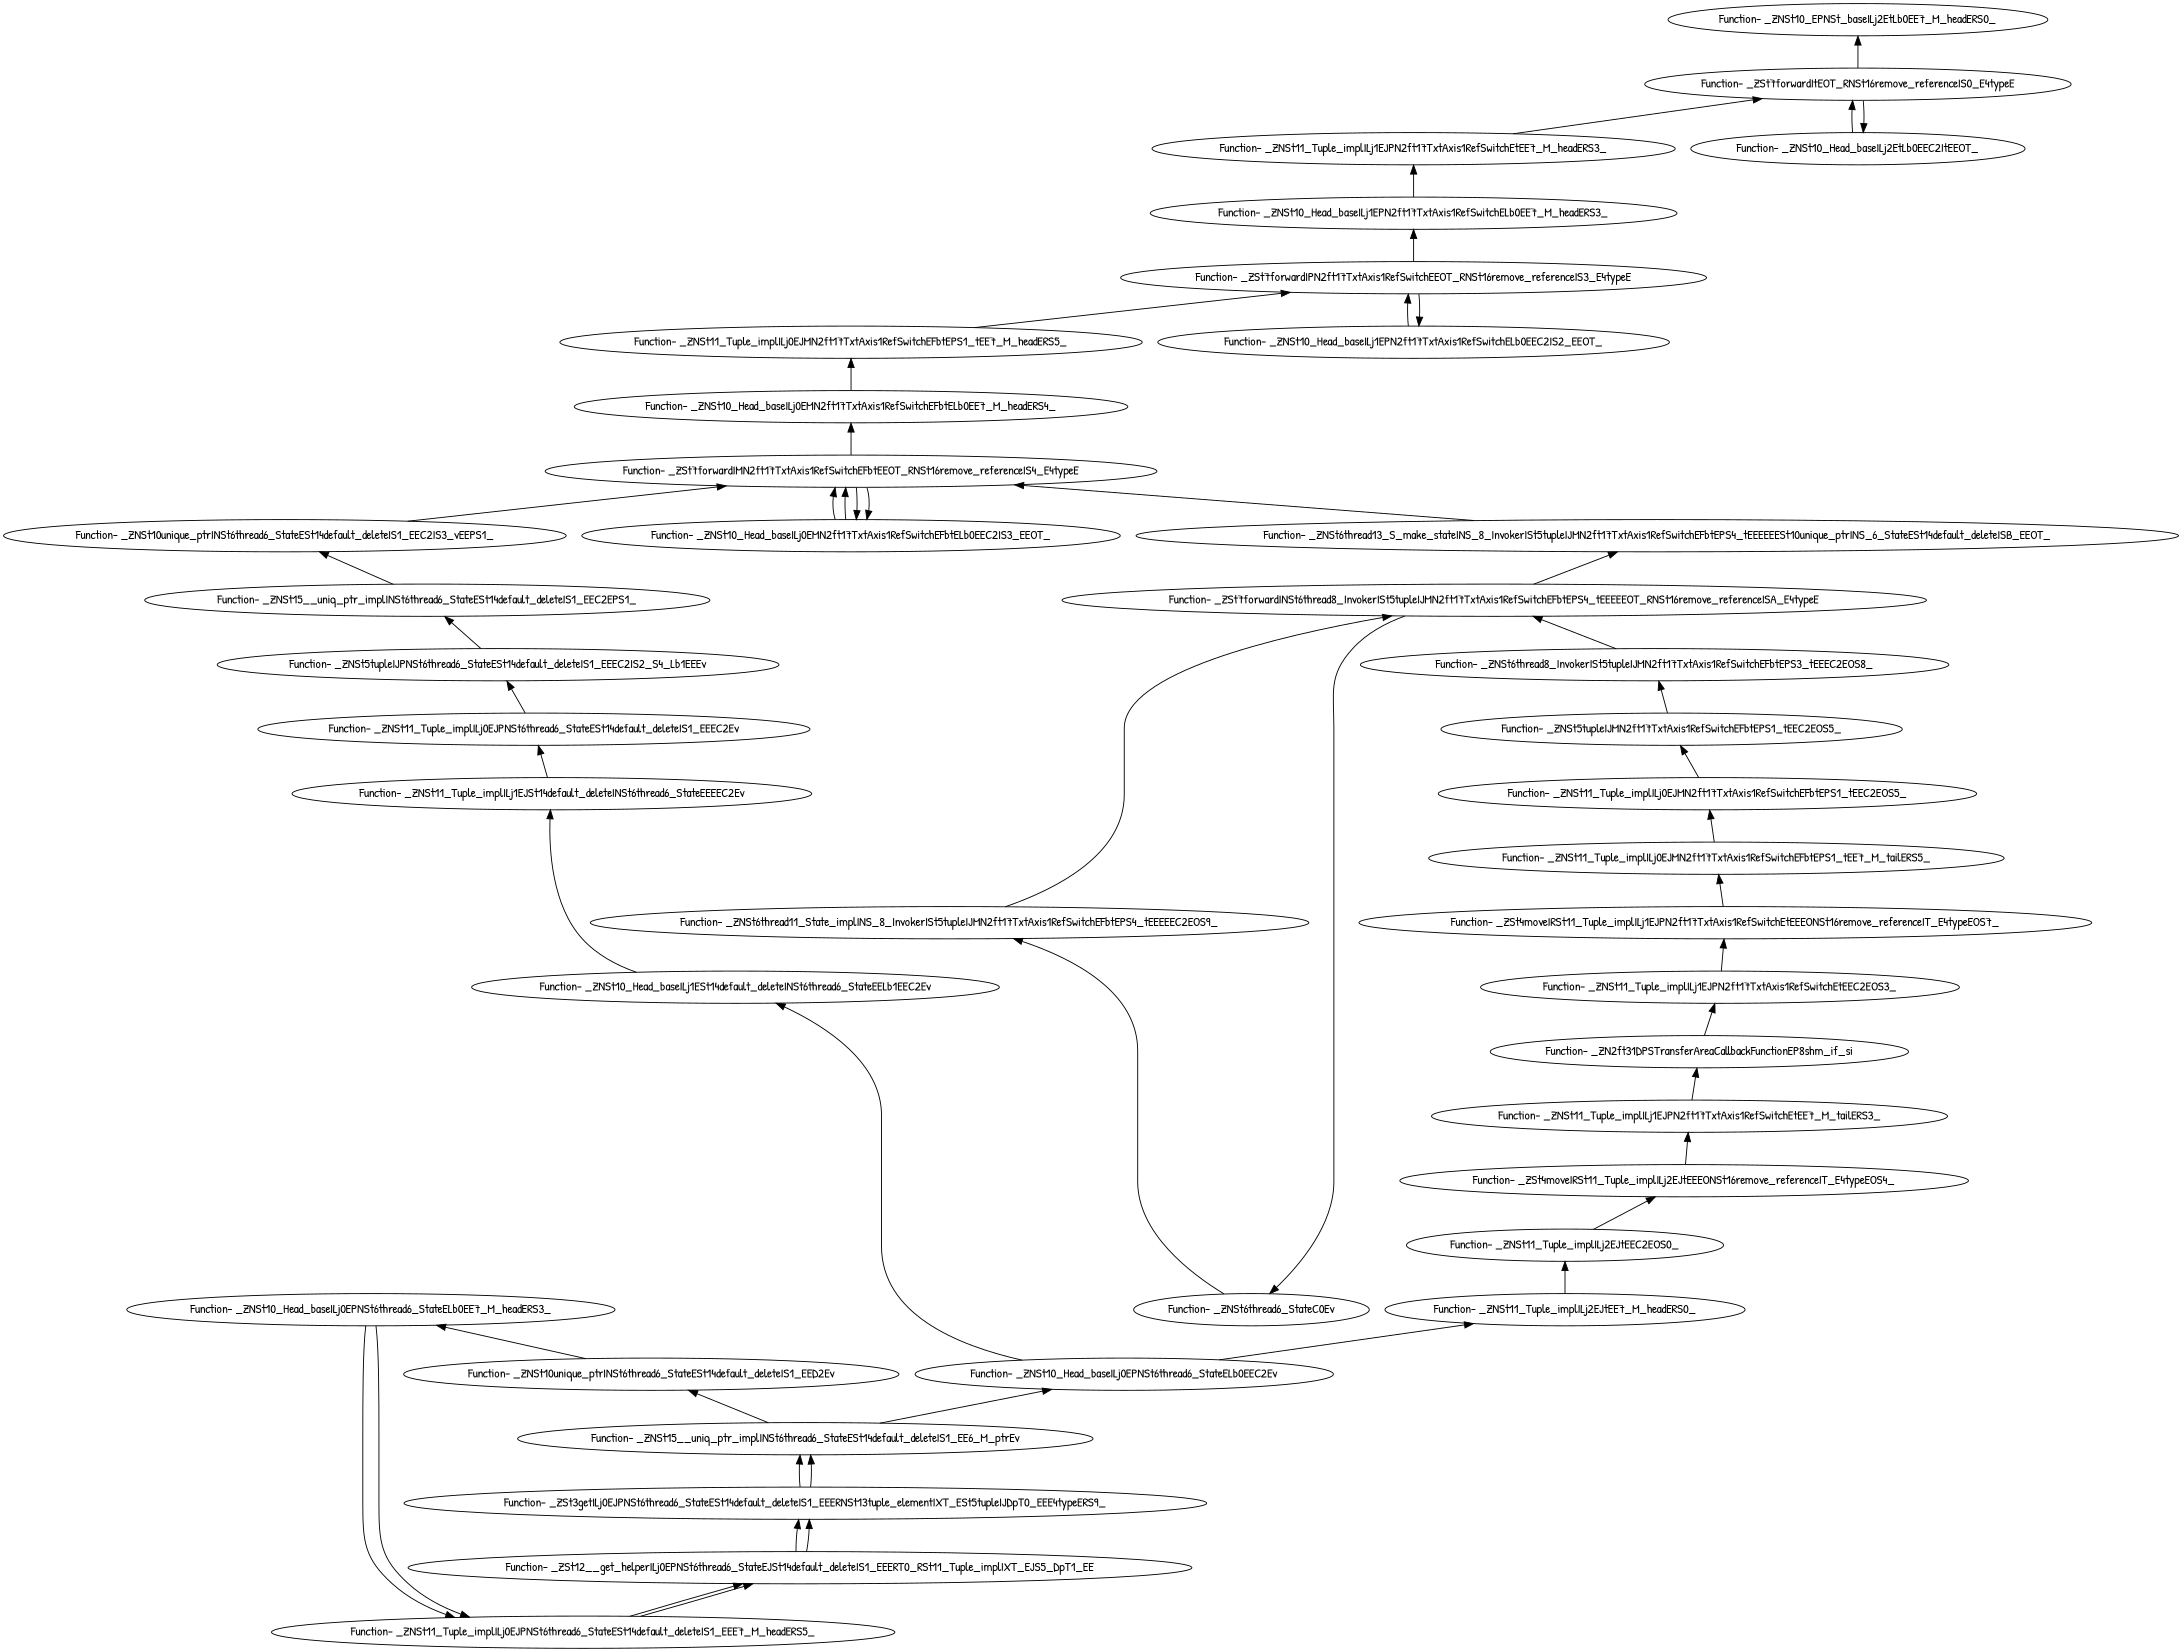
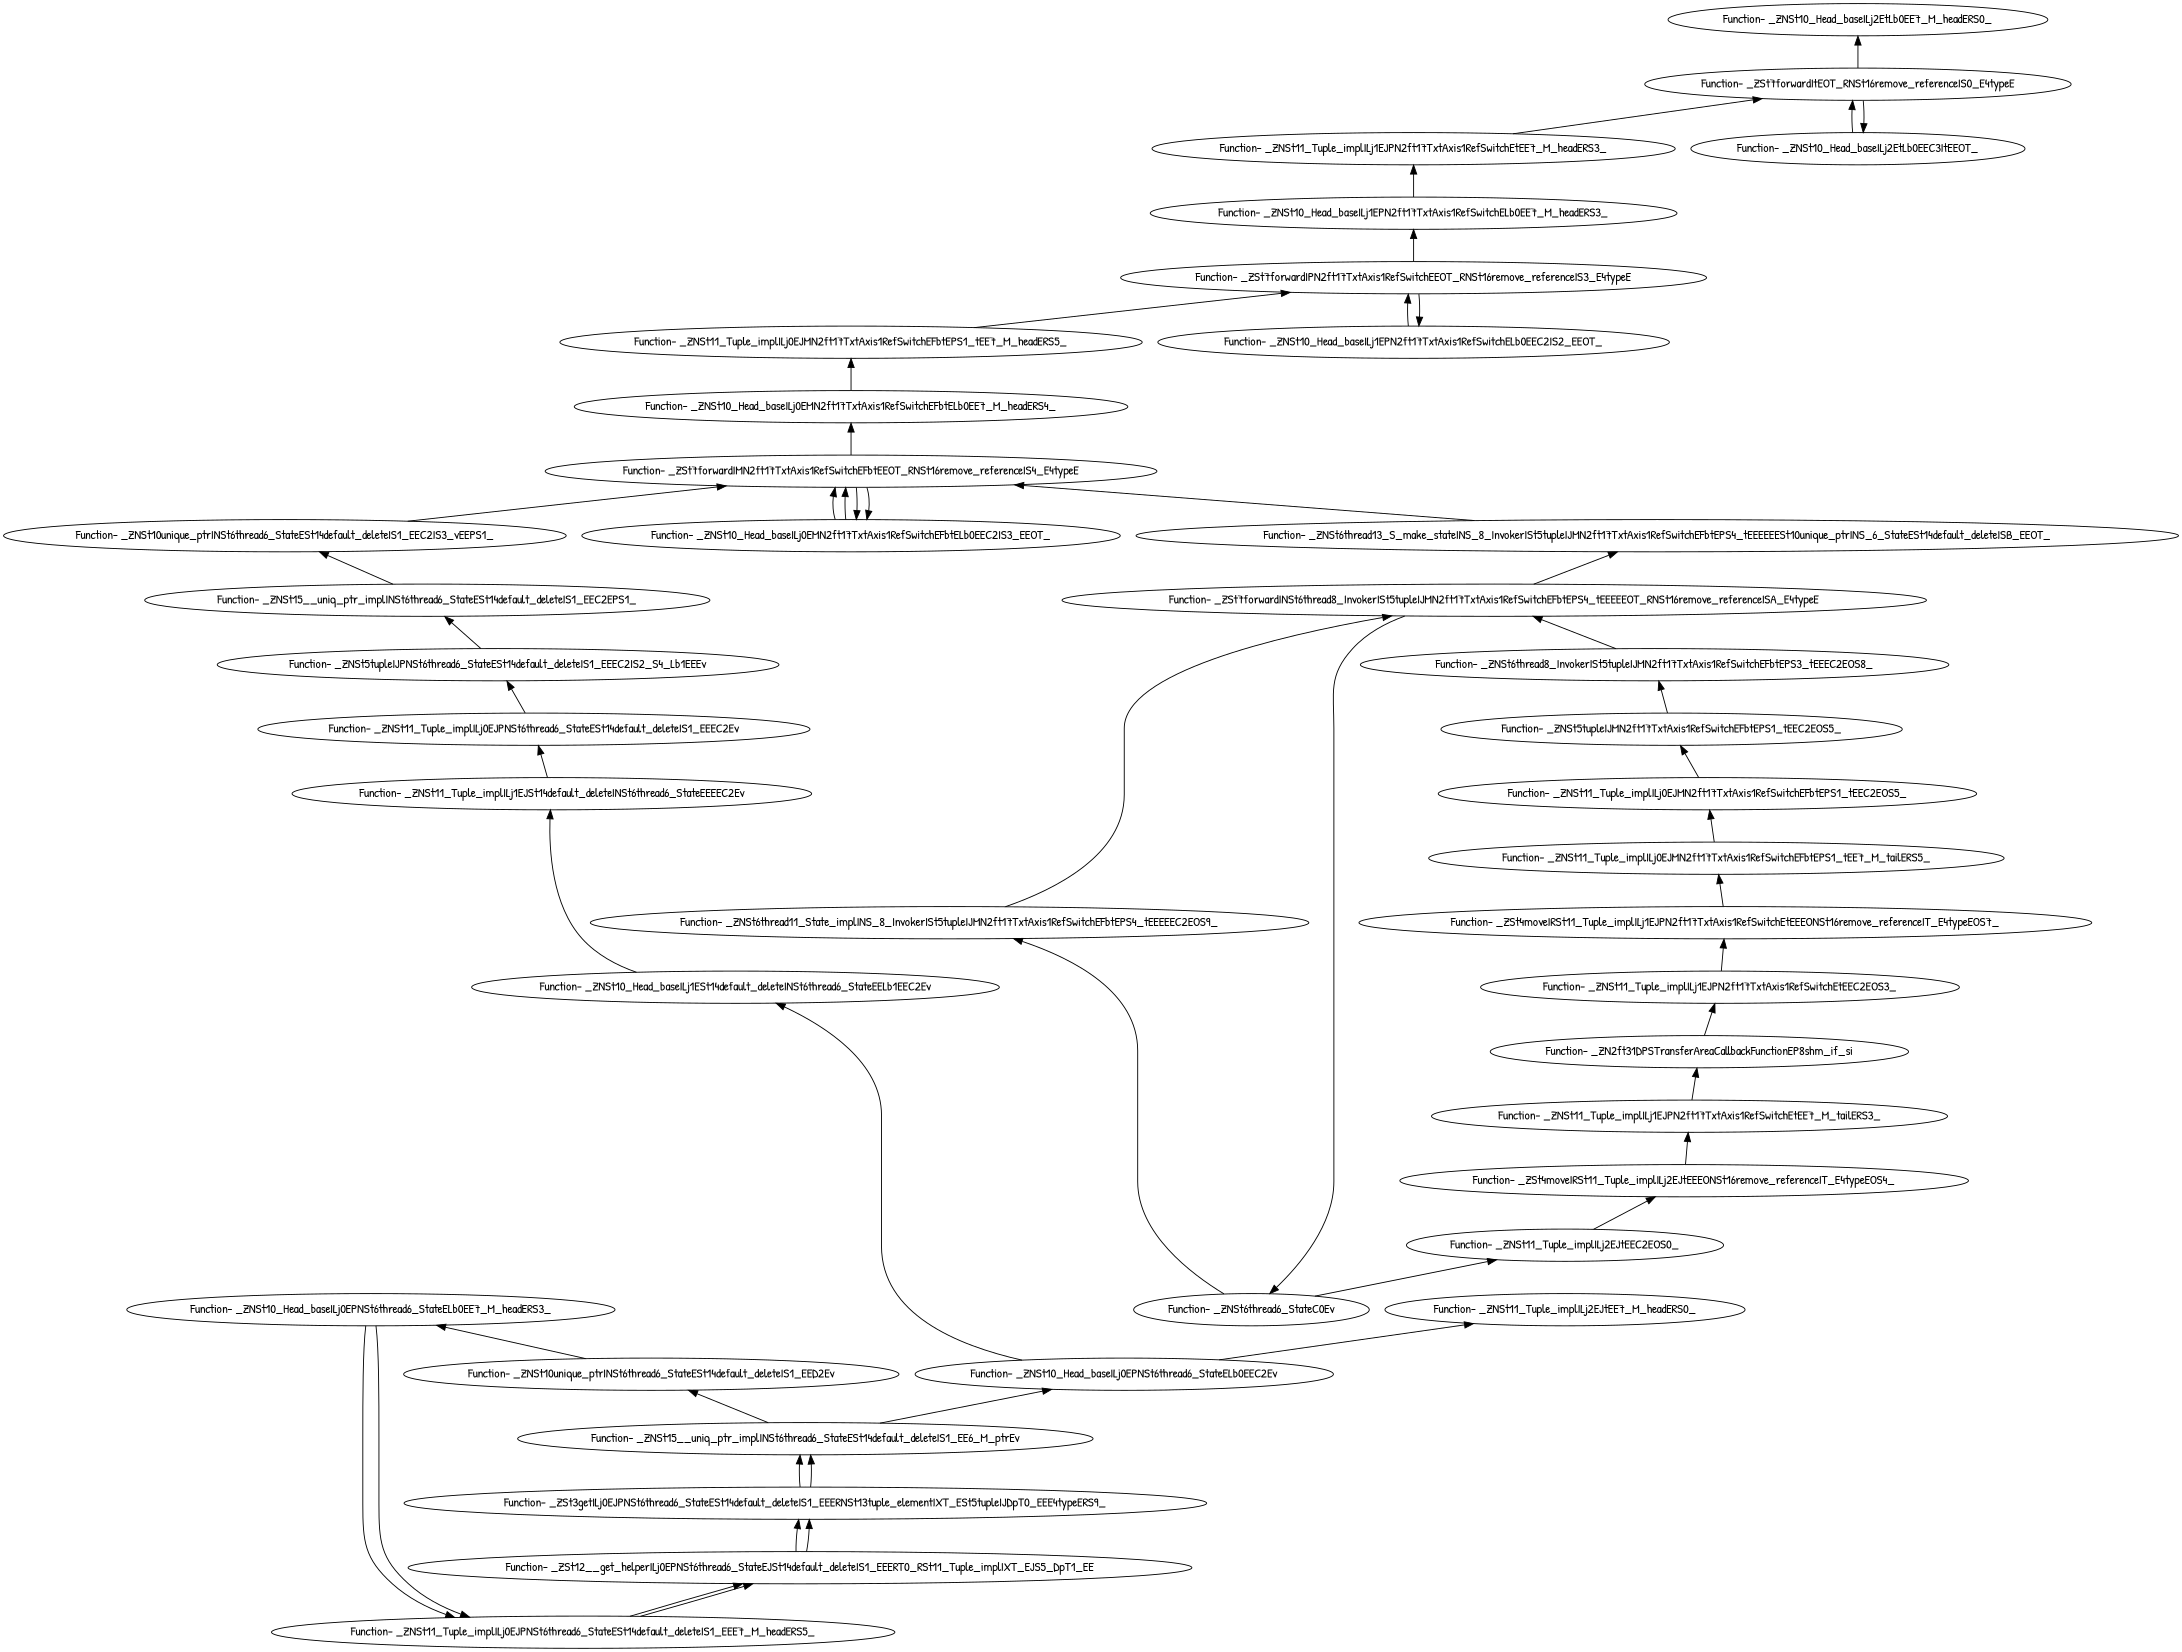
(1858, 20) -> (1858, 20)
(1858, 149) -> (1858, 149)
(1565, 1282) -> (1401, 1279)
